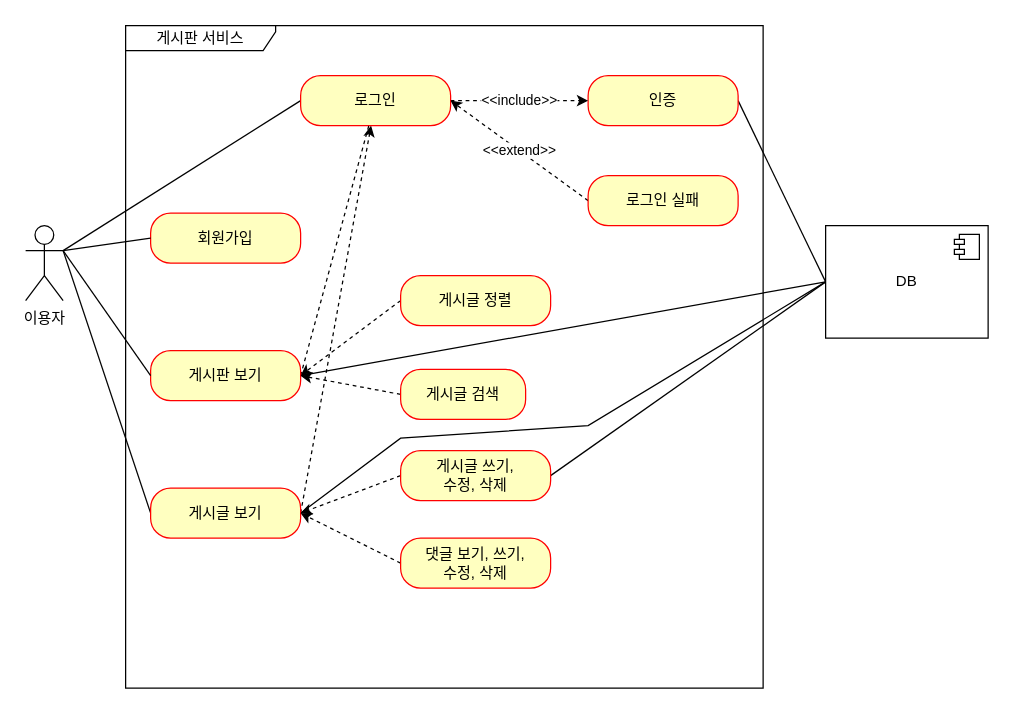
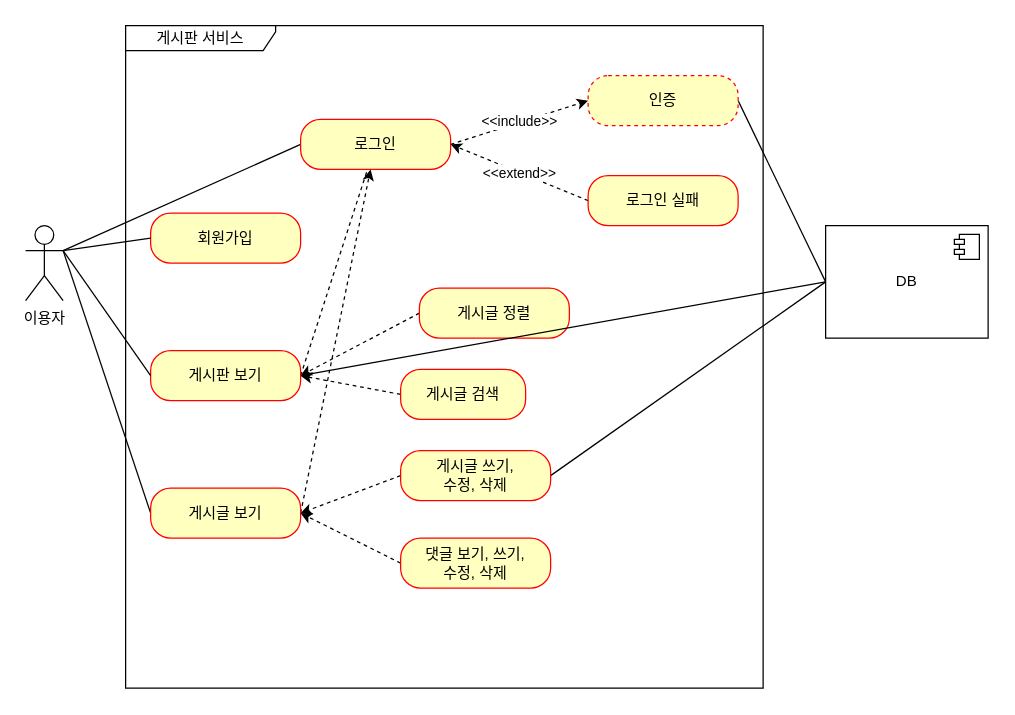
(376, 101) -> (376, 144)
(663, 101) -> (663, 101)
(476, 301) -> (494, 313)
(555, 428) -> none
